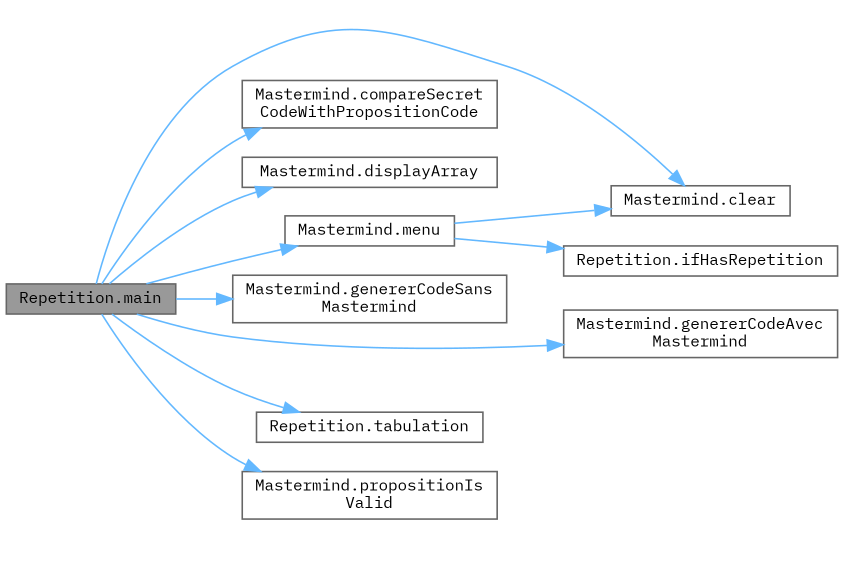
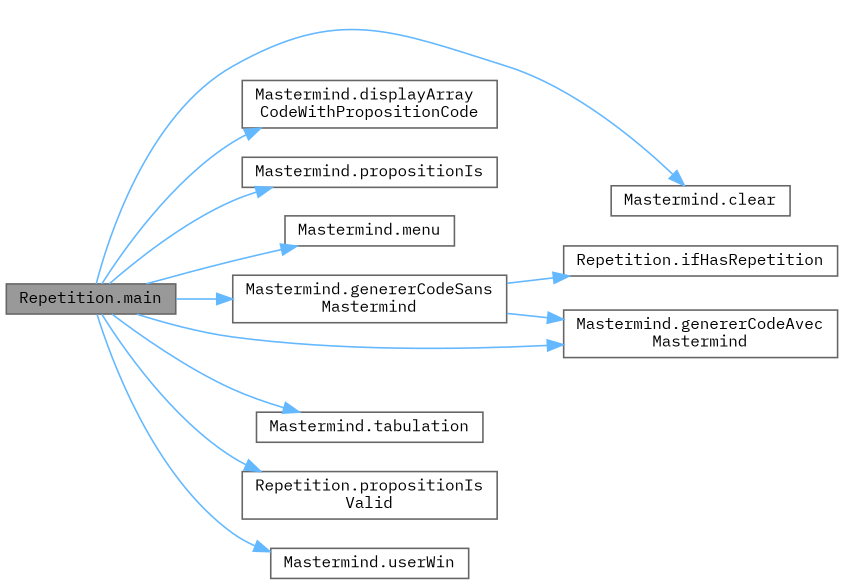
(370, 104) -> (370, 104)
(370, 172) -> (370, 172)
(524, 217) -> none
(501, 243) -> (530, 281)
none -> (527, 316)
(370, 427) -> (370, 427)
(370, 495) -> (370, 495)
none -> (370, 563)
